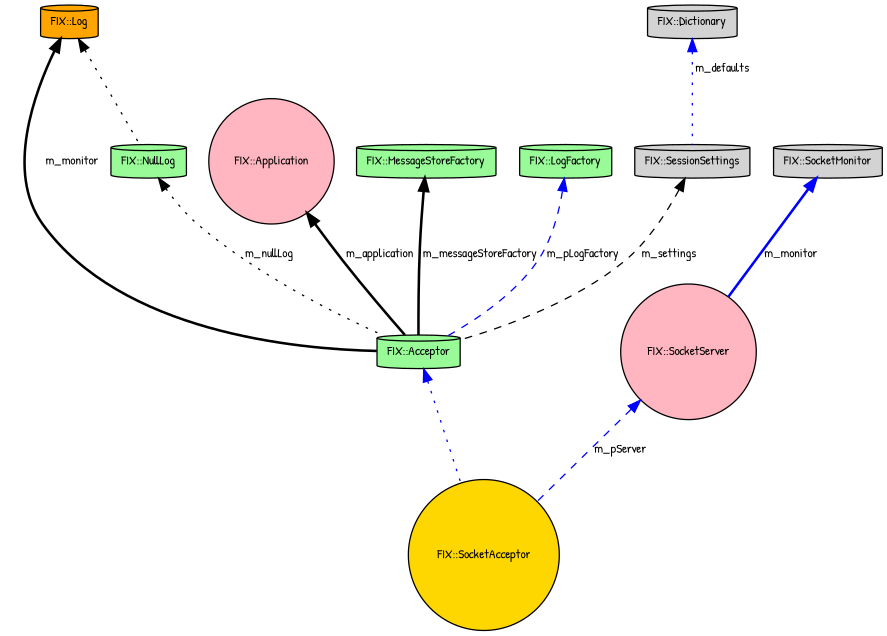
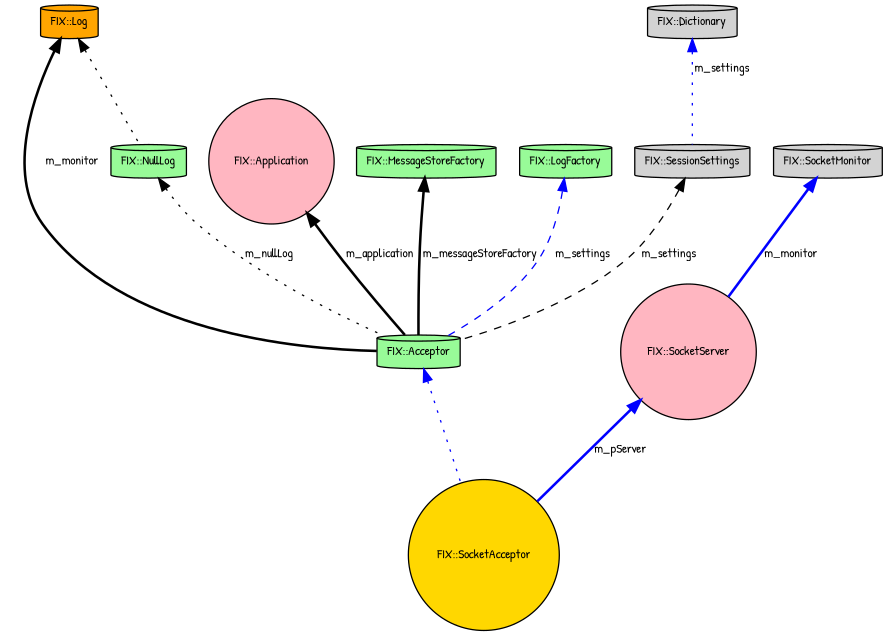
(721, 69) -> (721, 69)
(582, 254) -> (582, 254)
(584, 455) -> (584, 455)
